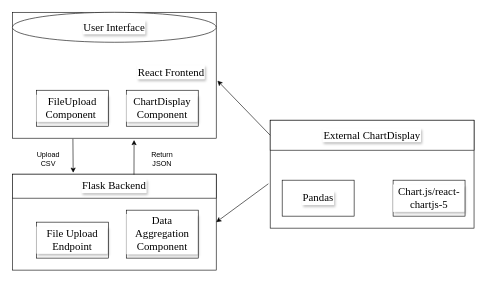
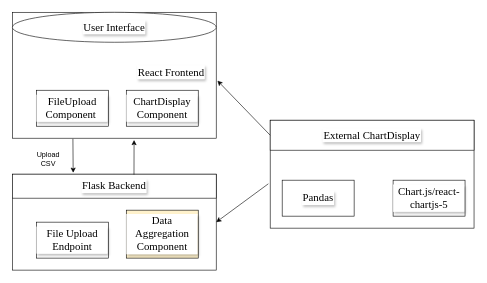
(162, 159) -> none
(162, 234) -> (162, 234)
